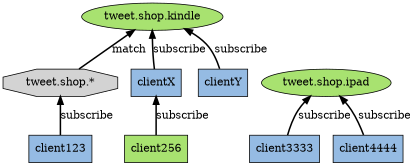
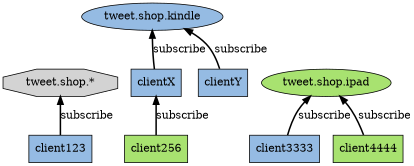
(152, 17) -> (152, 17)
(104, 52) -> none
(368, 149) -> (368, 149)
